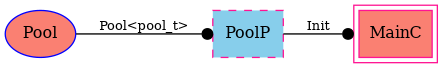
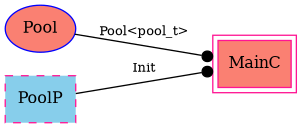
(139, 34) -> (138, 45)
